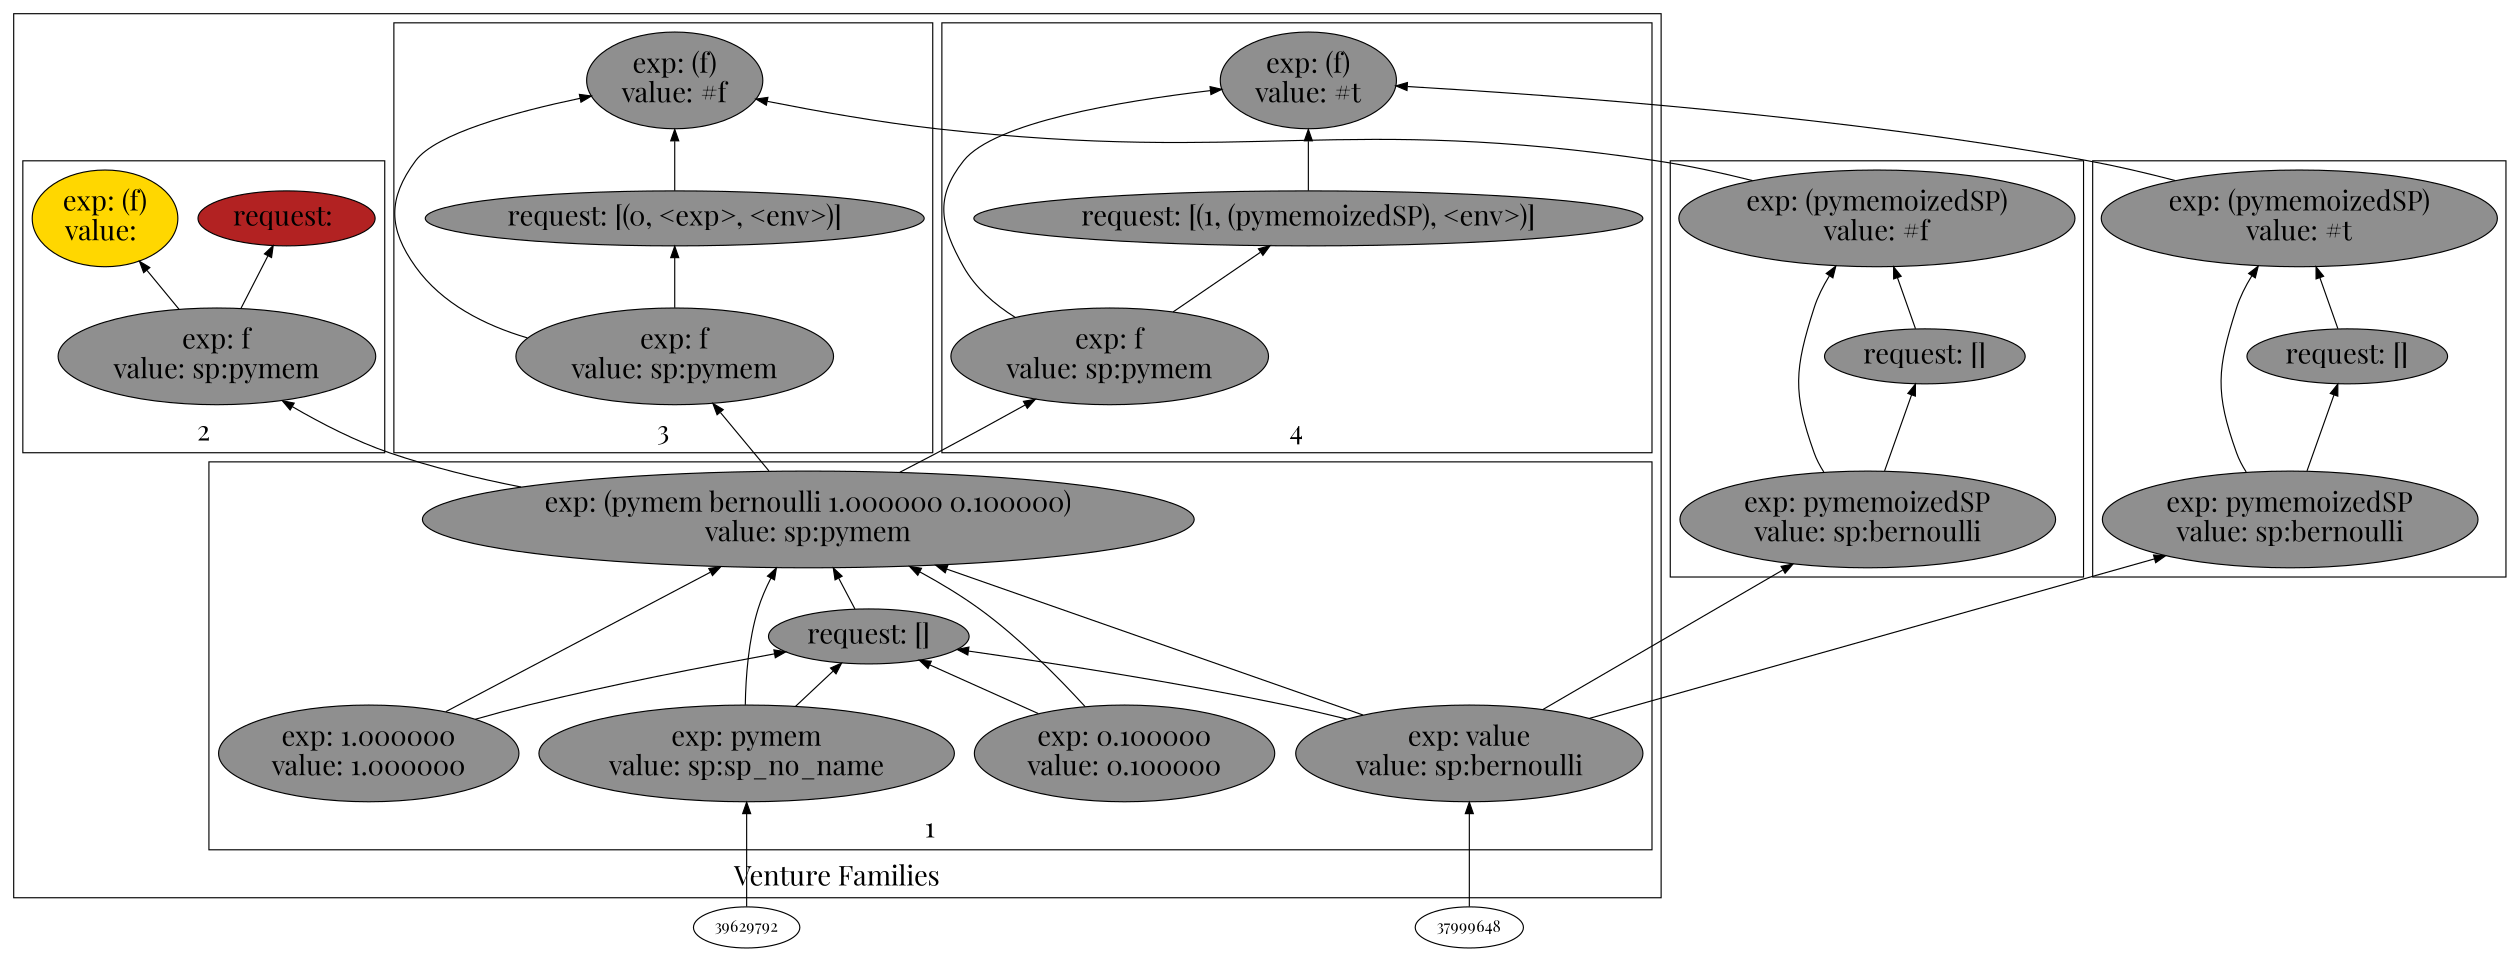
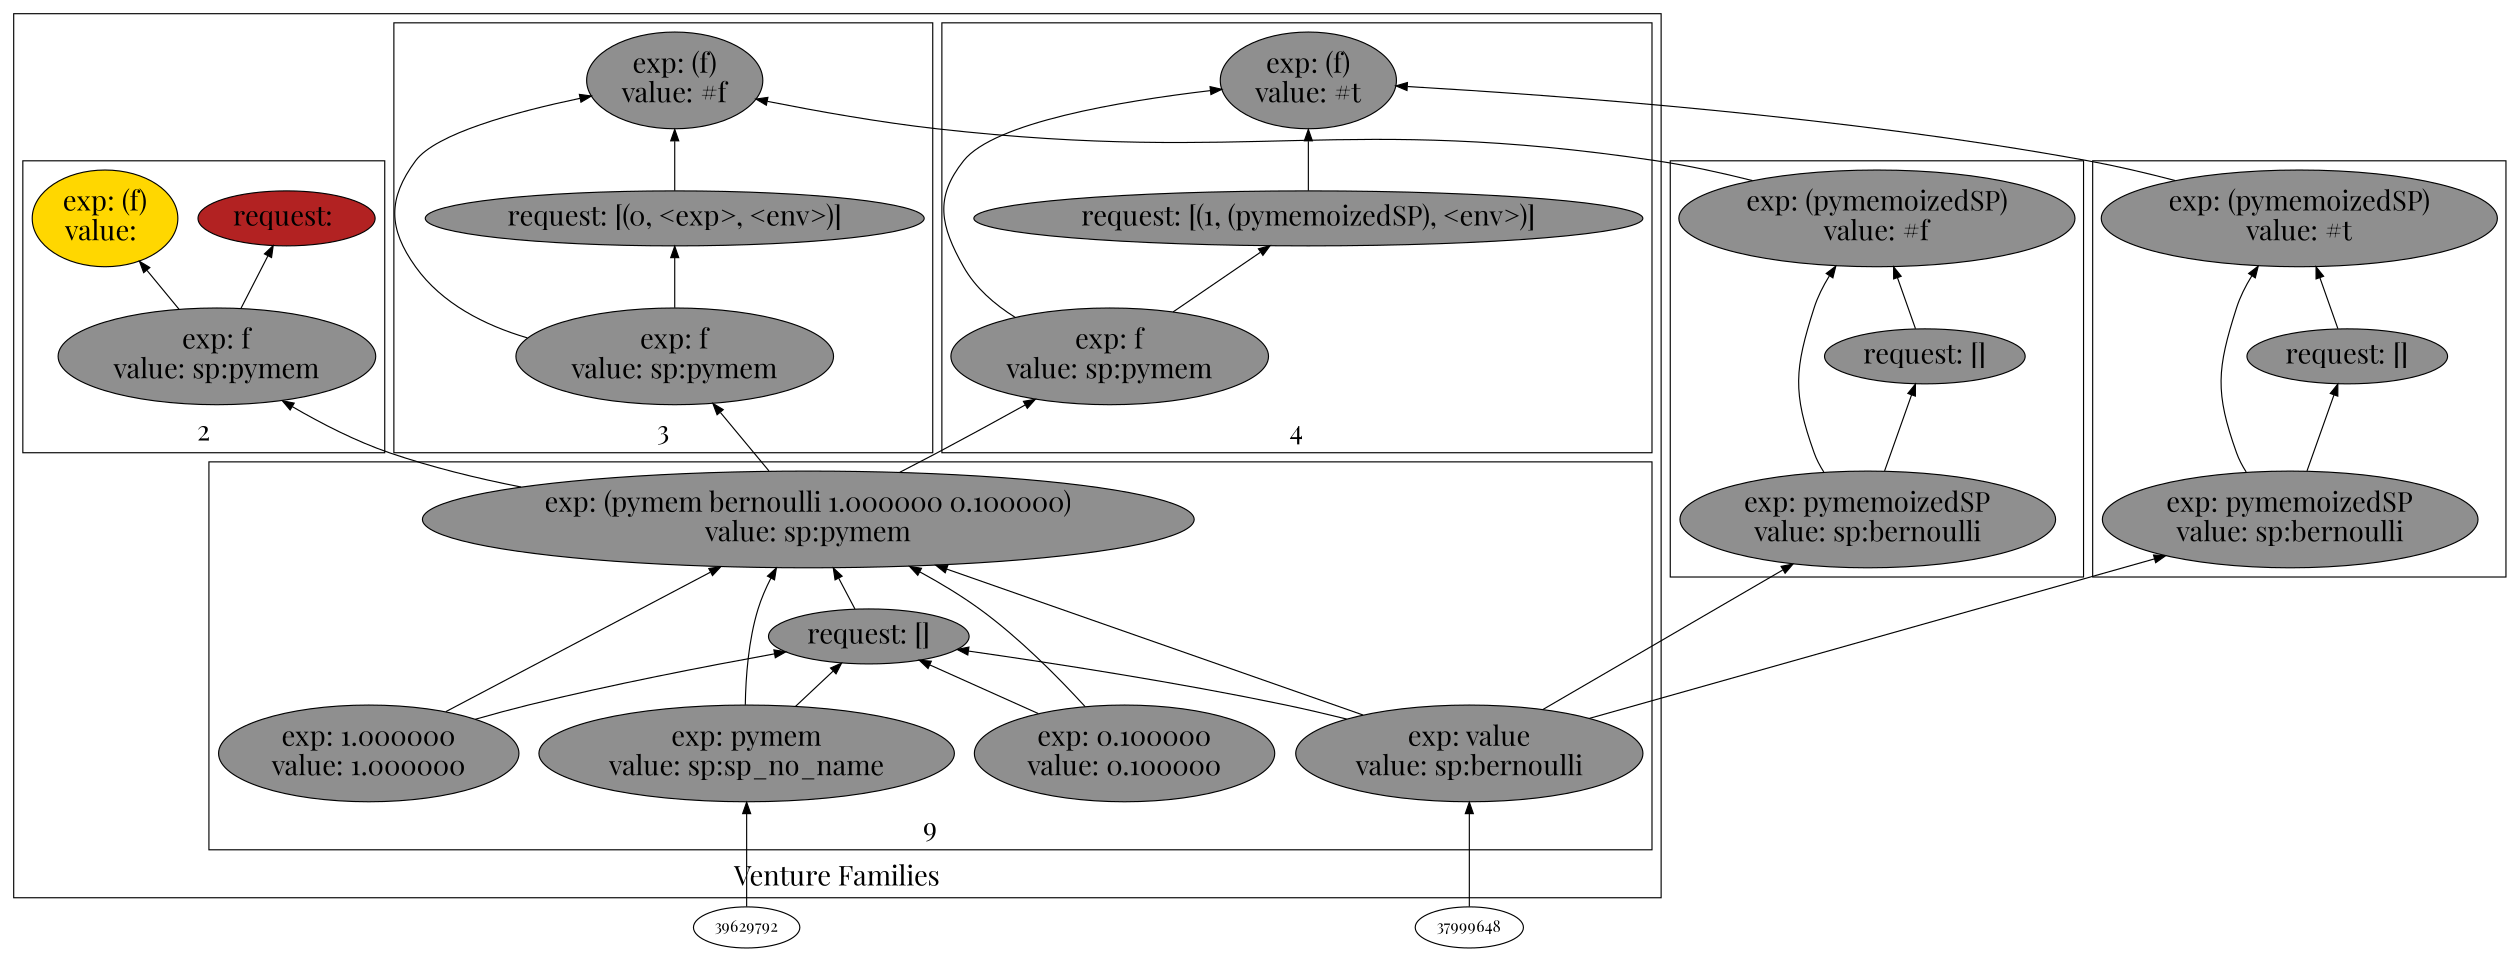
(930, 830) -> (930, 830)
